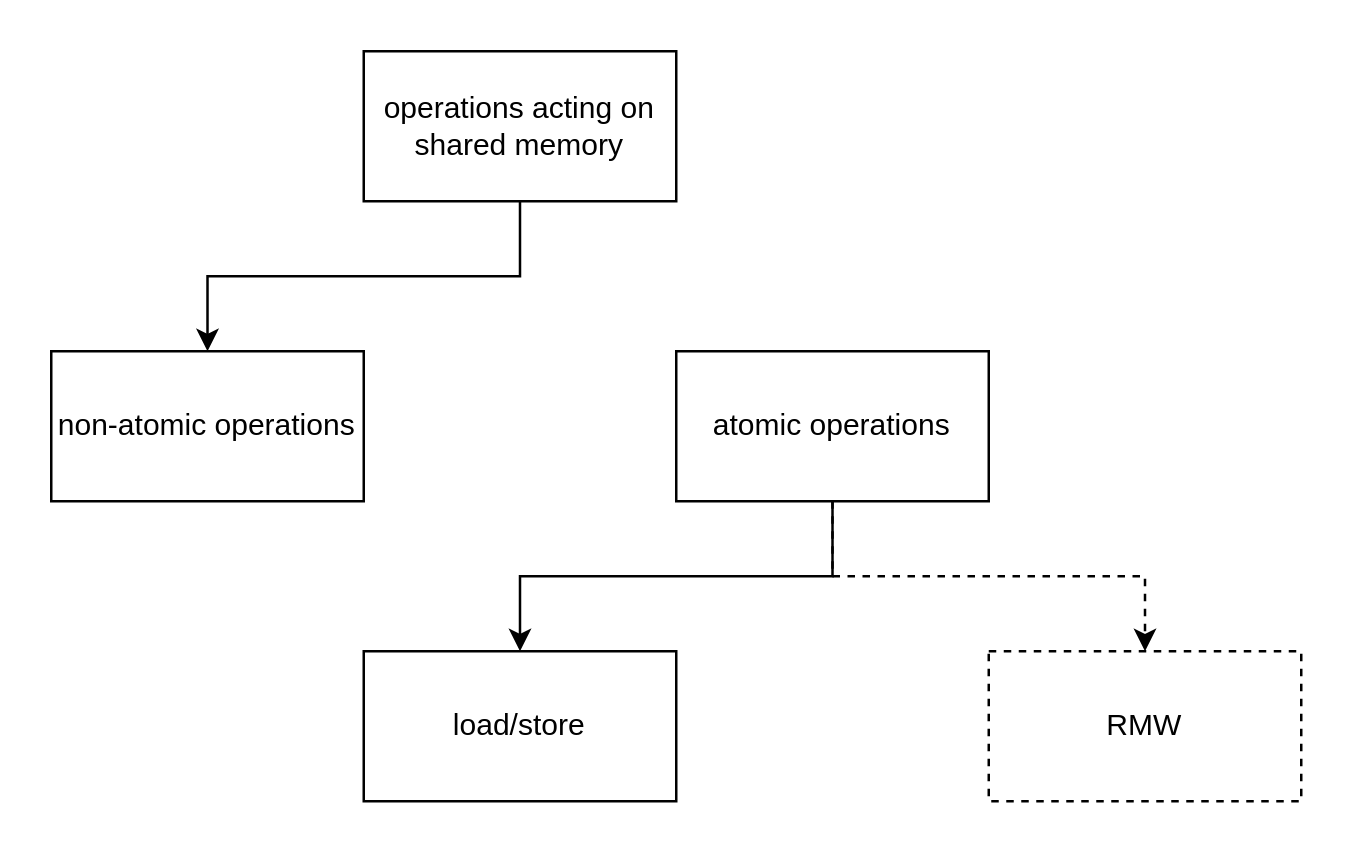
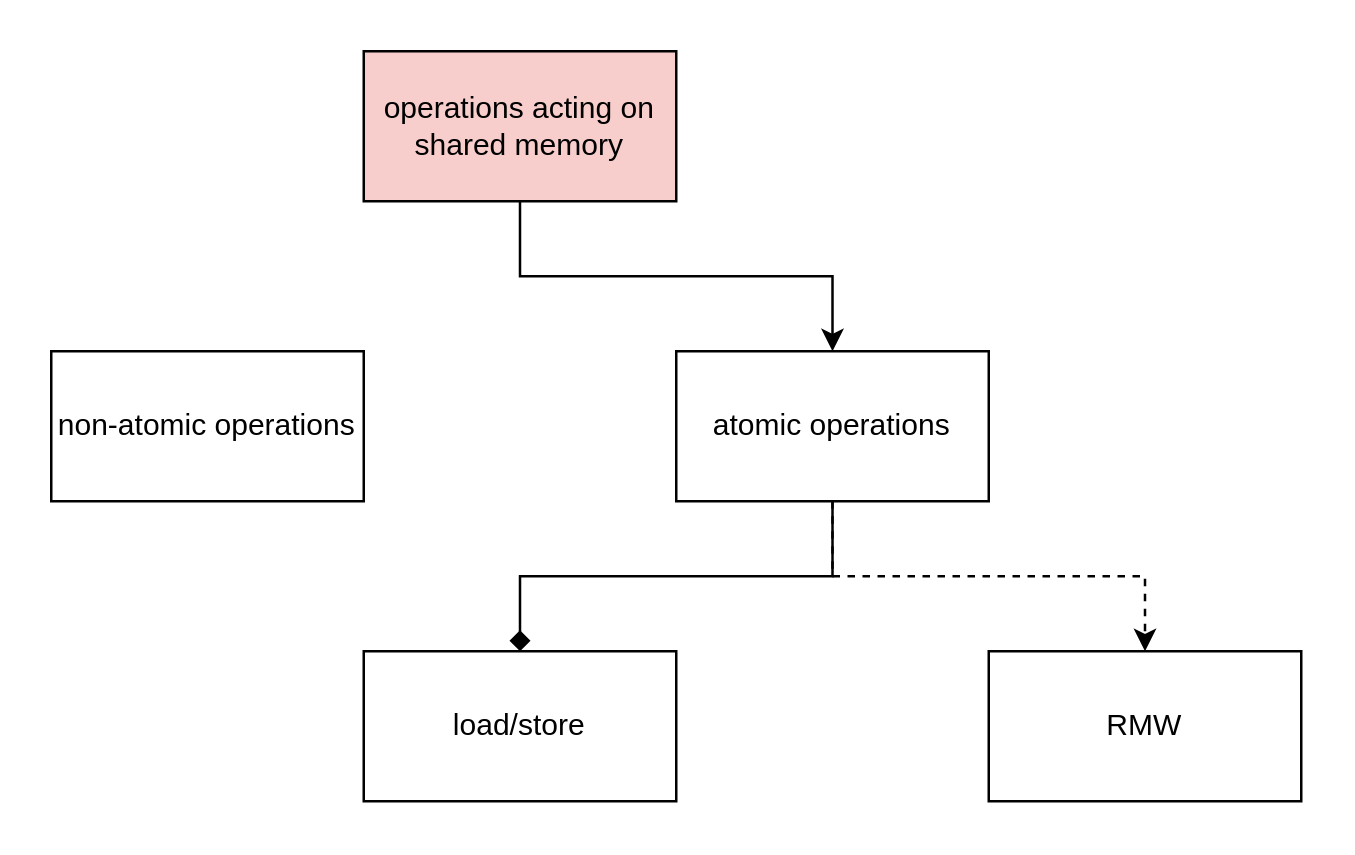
(520, 126) -> (520, 126)
(336, 276) -> (704, 276)
(520, 632) -> (520, 631)
(1145, 726) -> (1145, 726)
